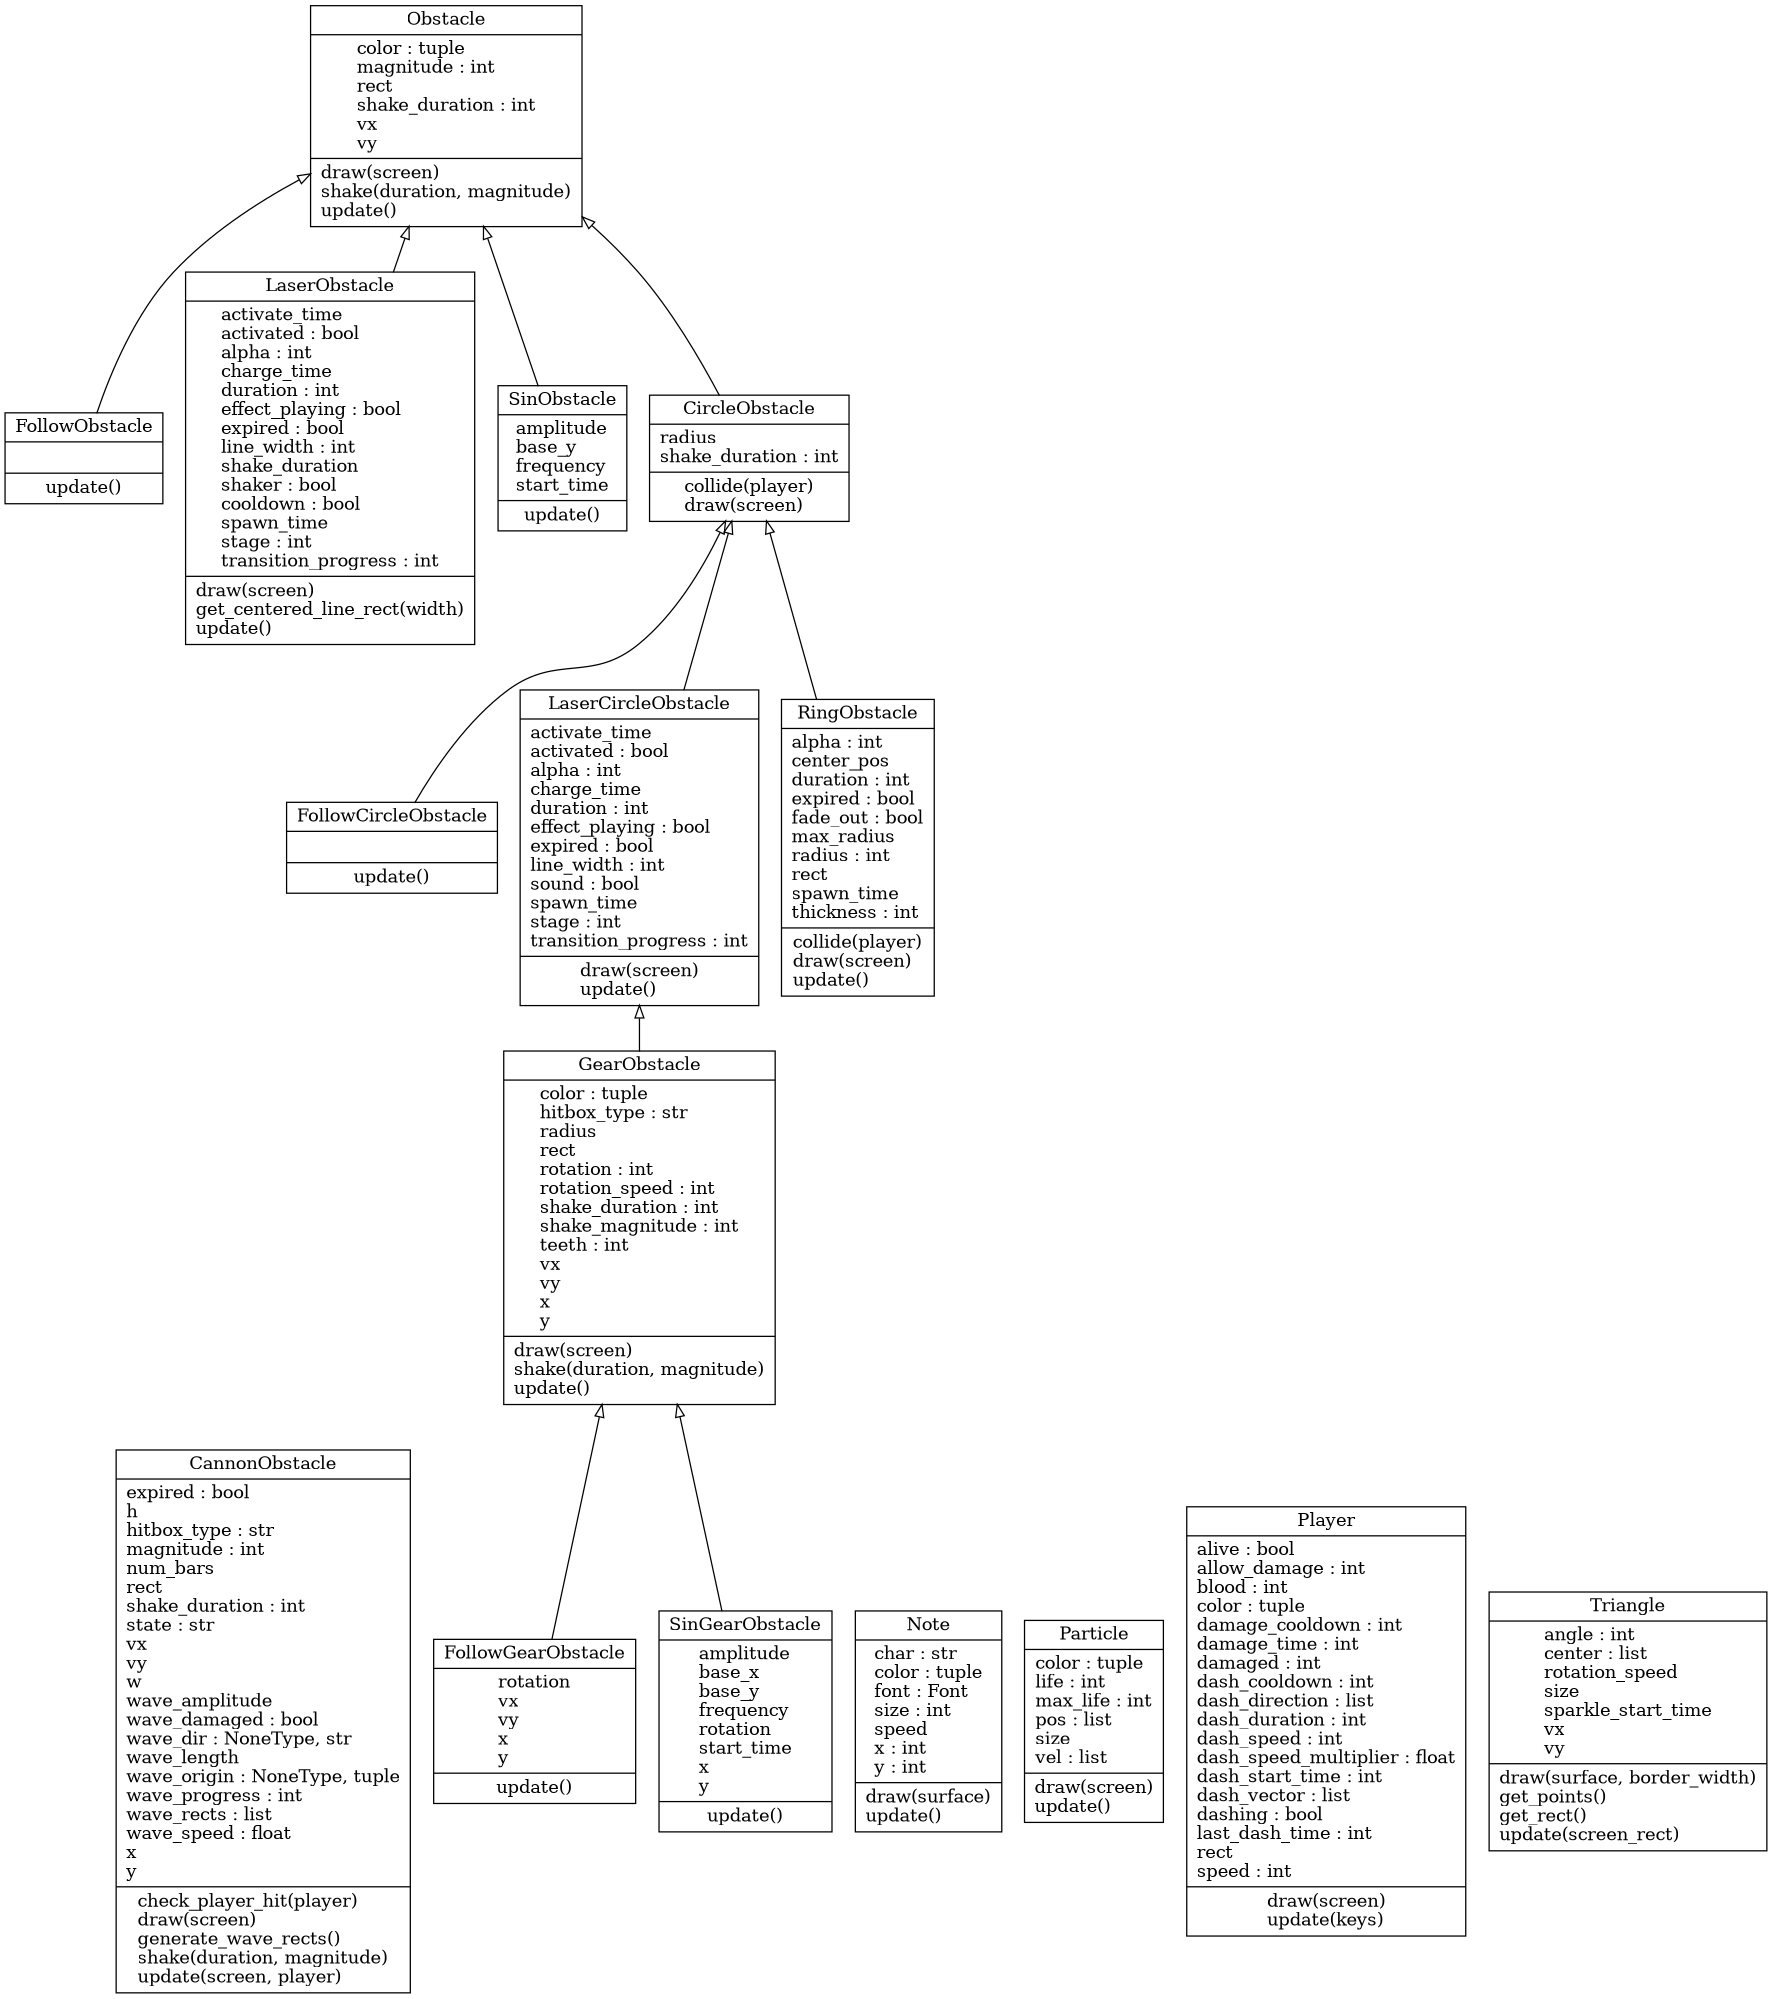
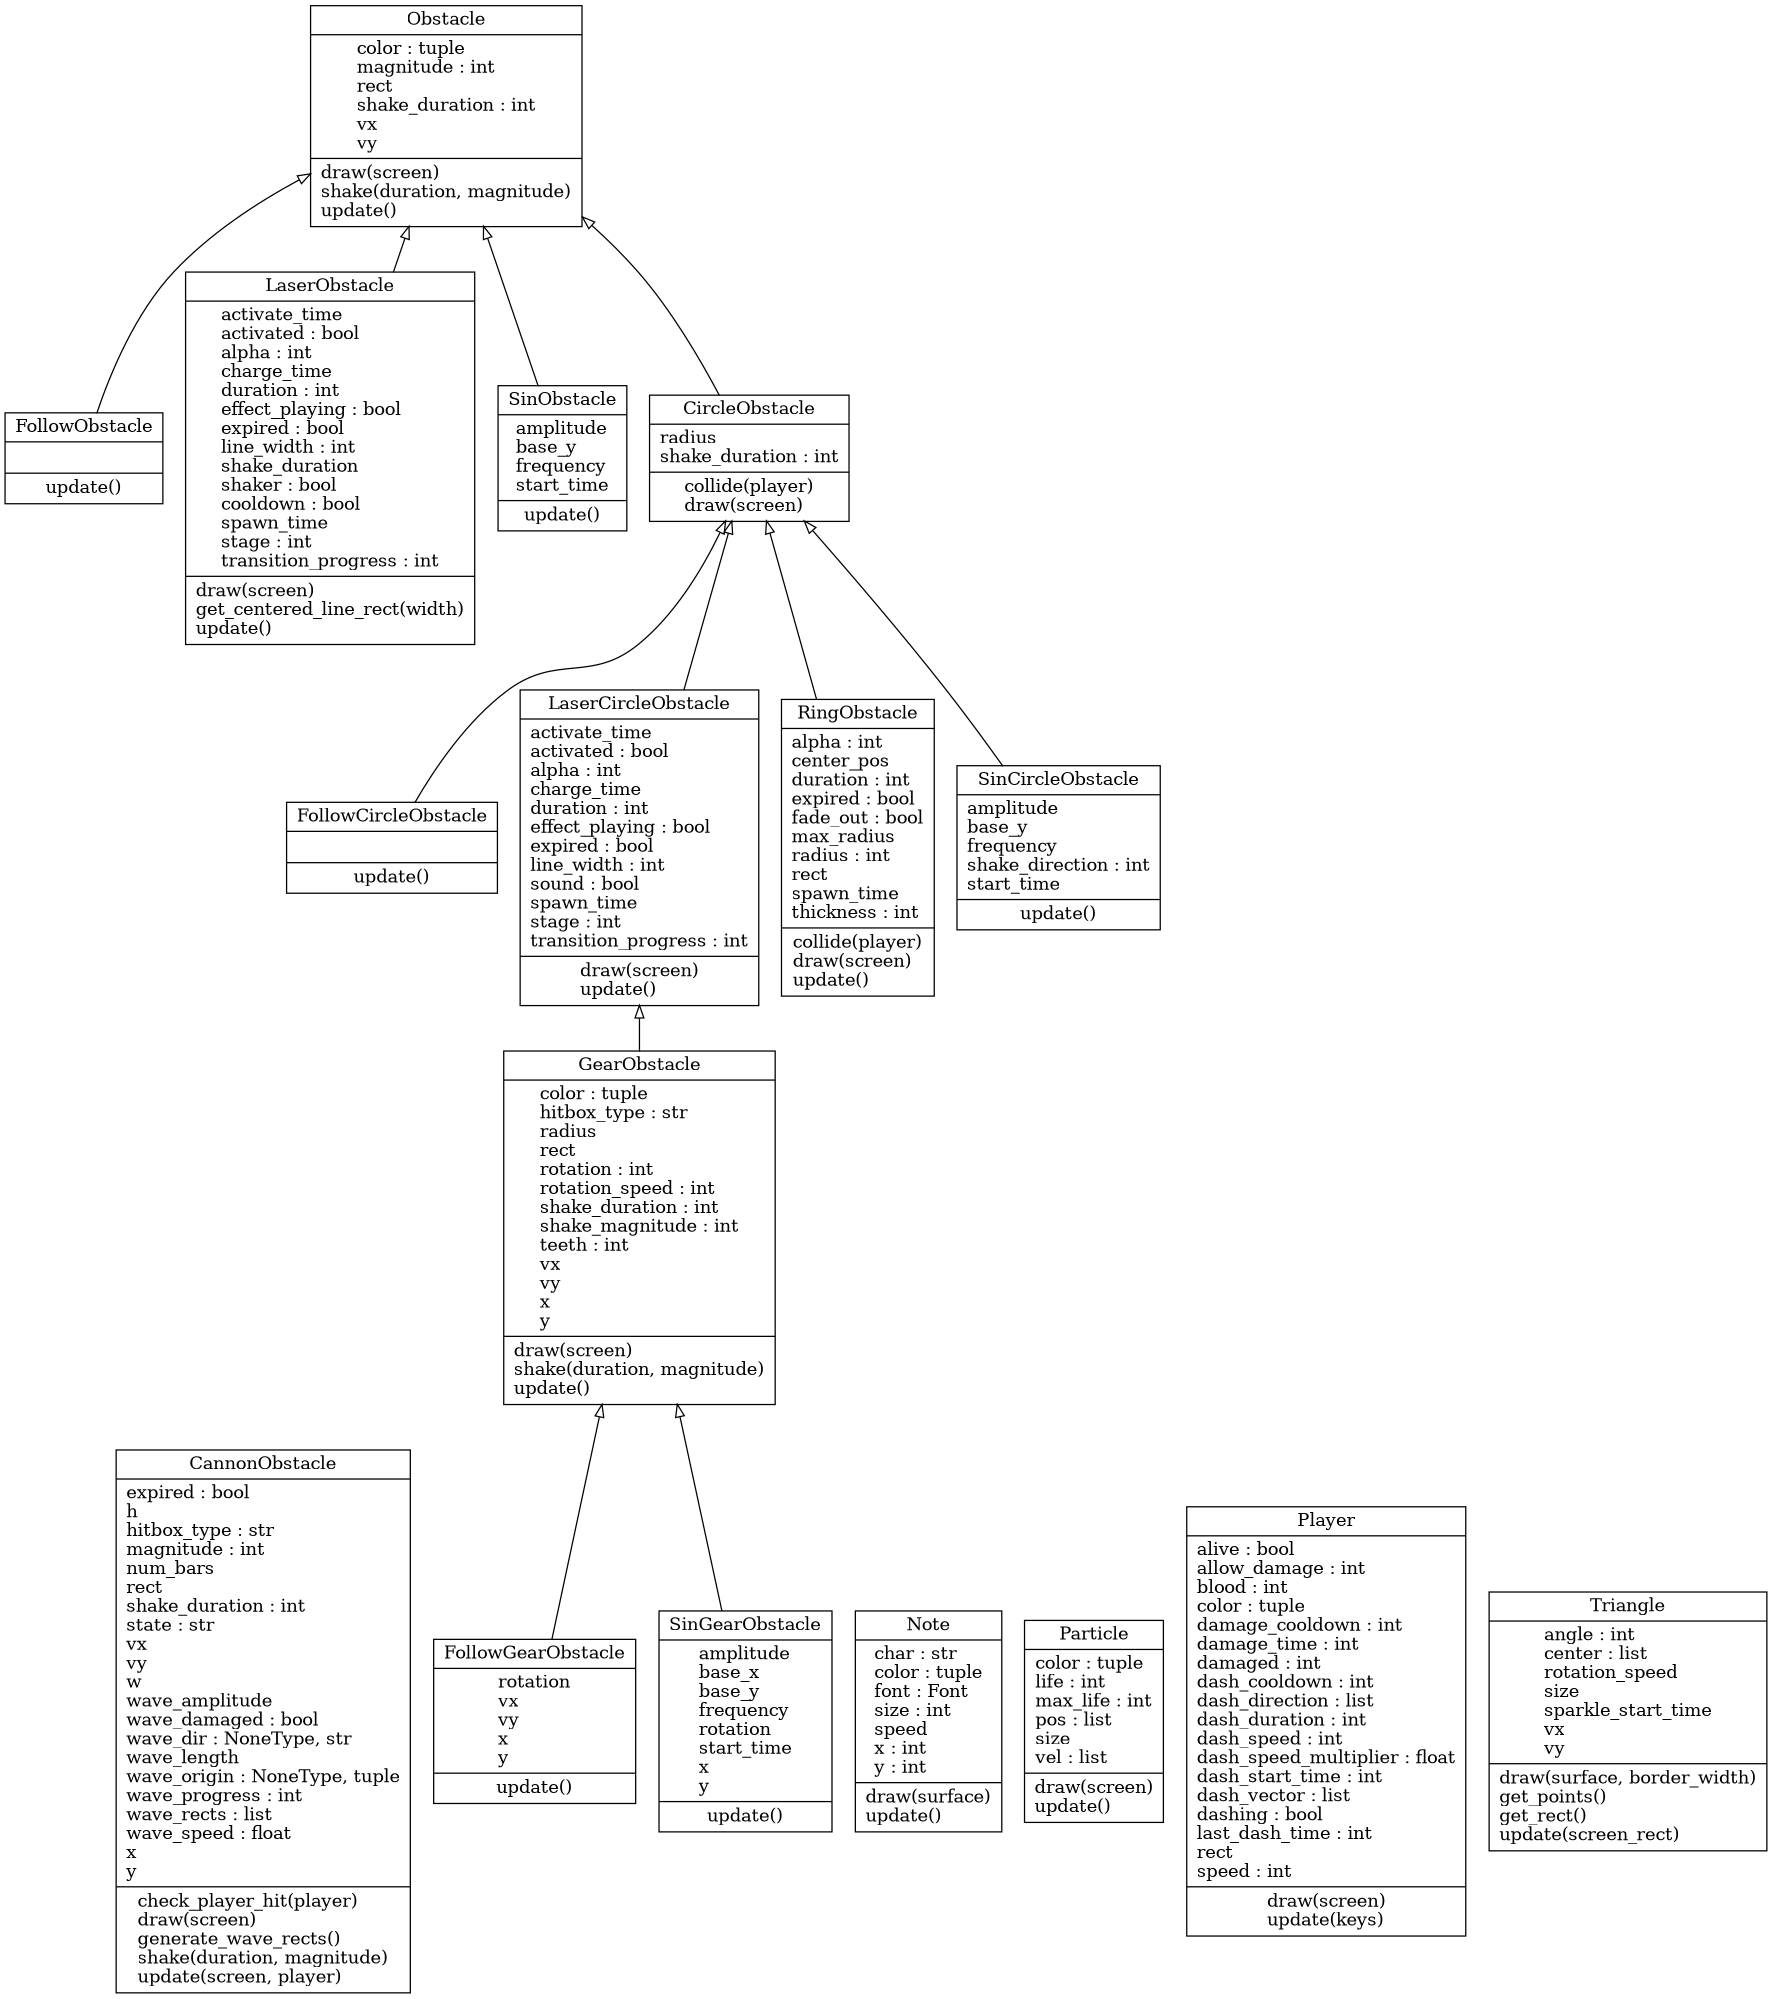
none -> (1059, 848)
